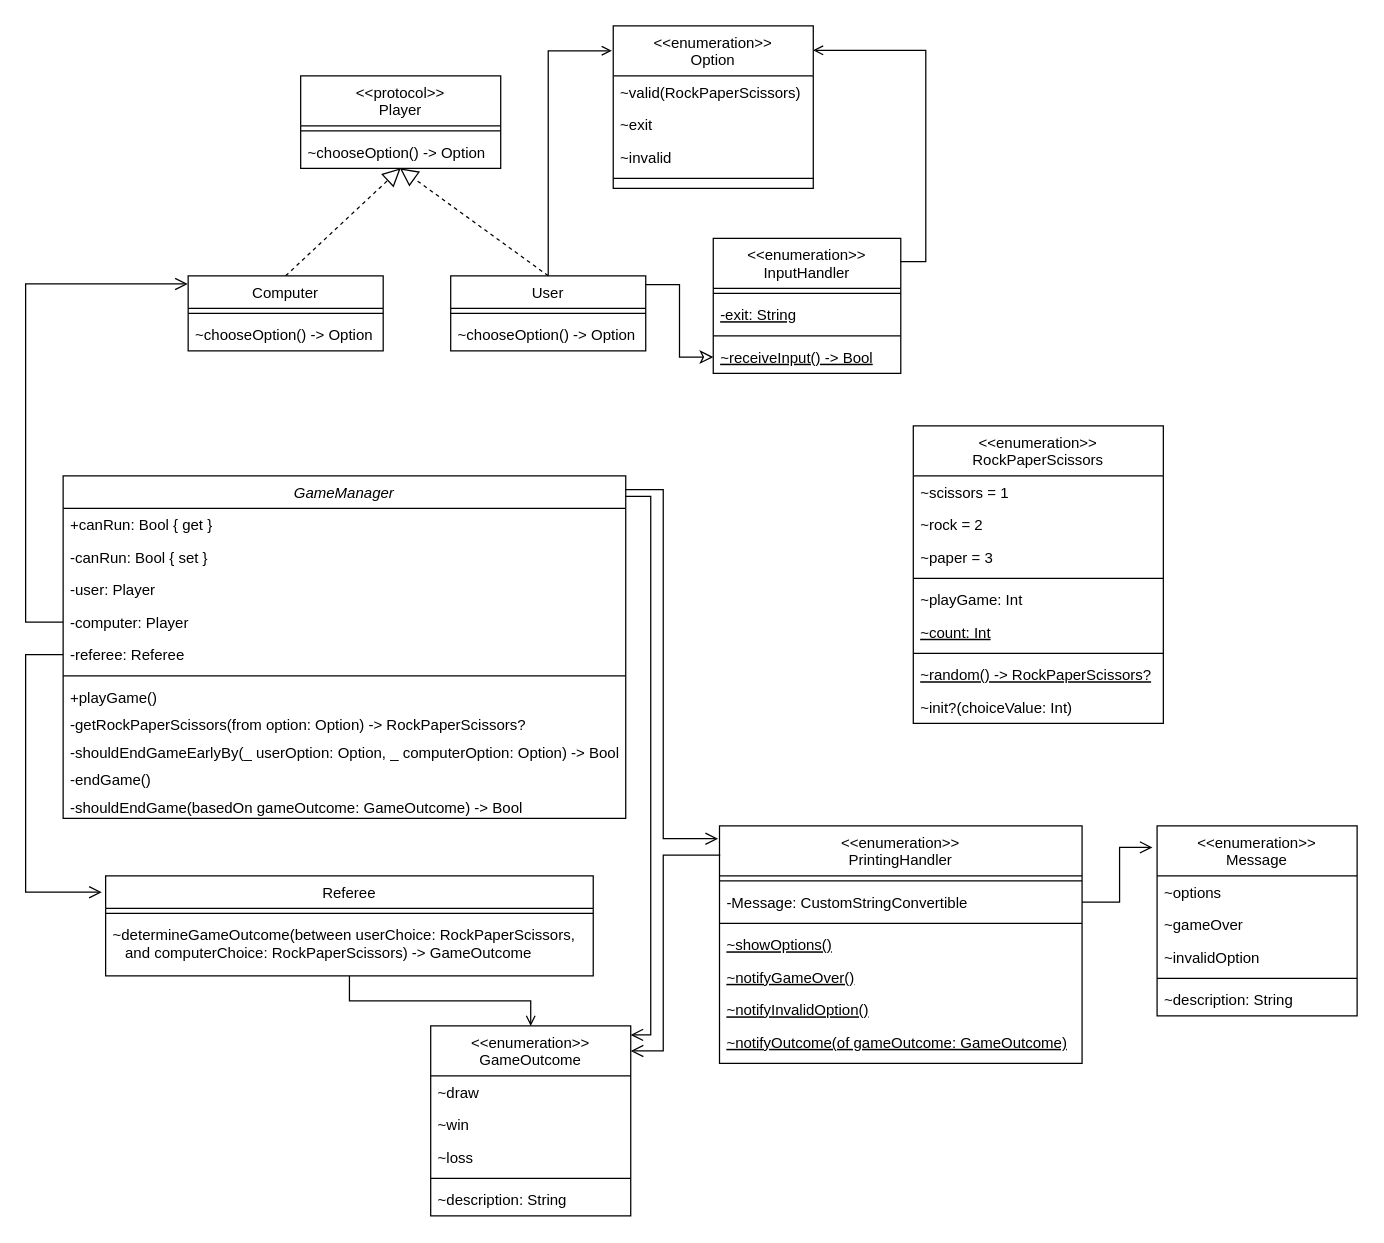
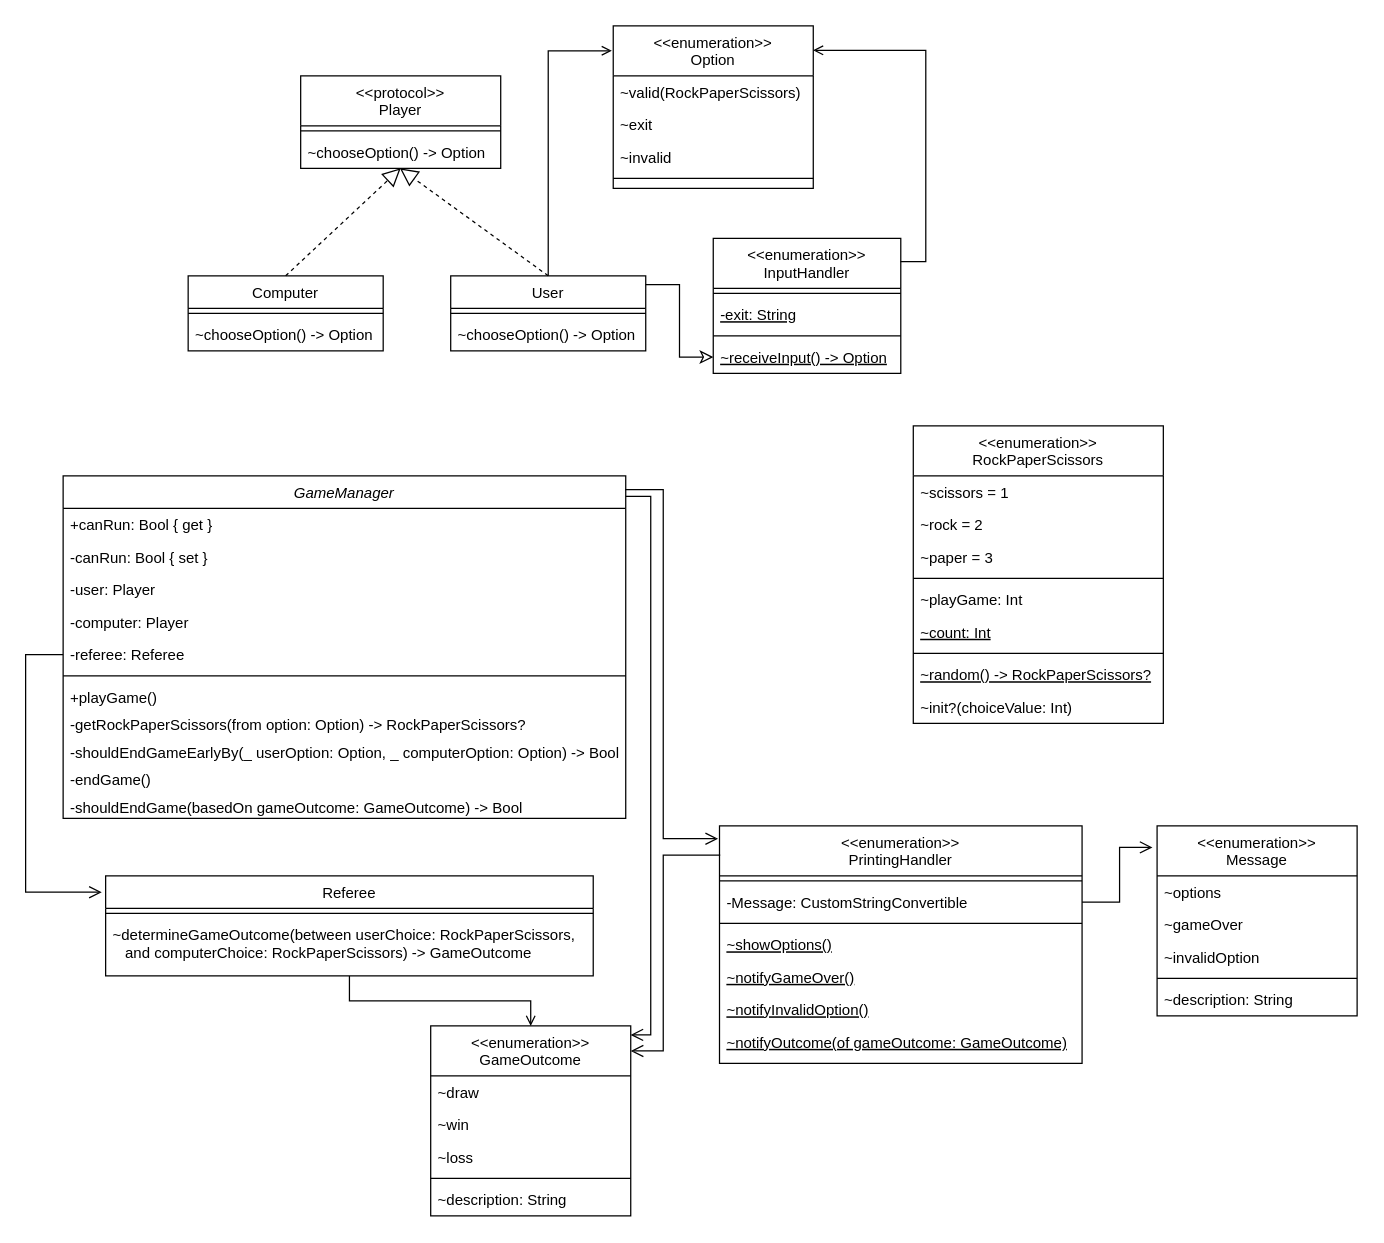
(809, 358) -> (817, 358)
(26, 391) -> none
